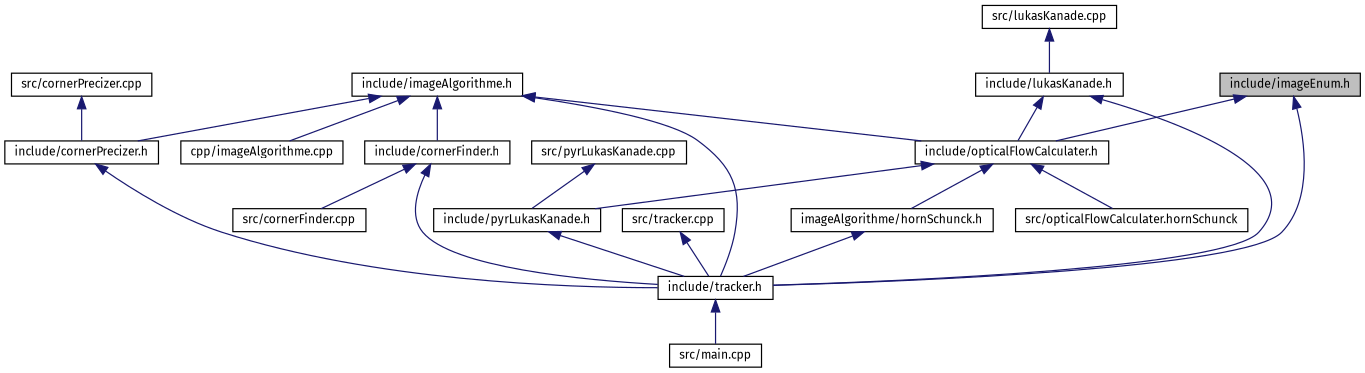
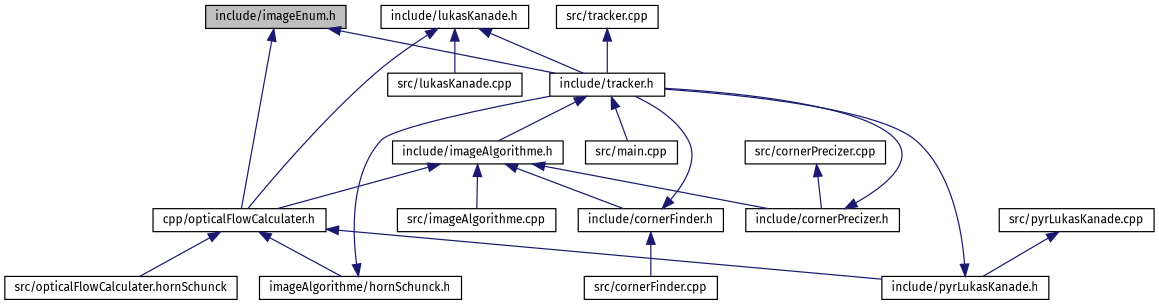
(1049, 57) -> (455, 61)
(691, 136) -> (537, 121)
(262, 152) -> (477, 220)
(1012, 152) -> (240, 220)
